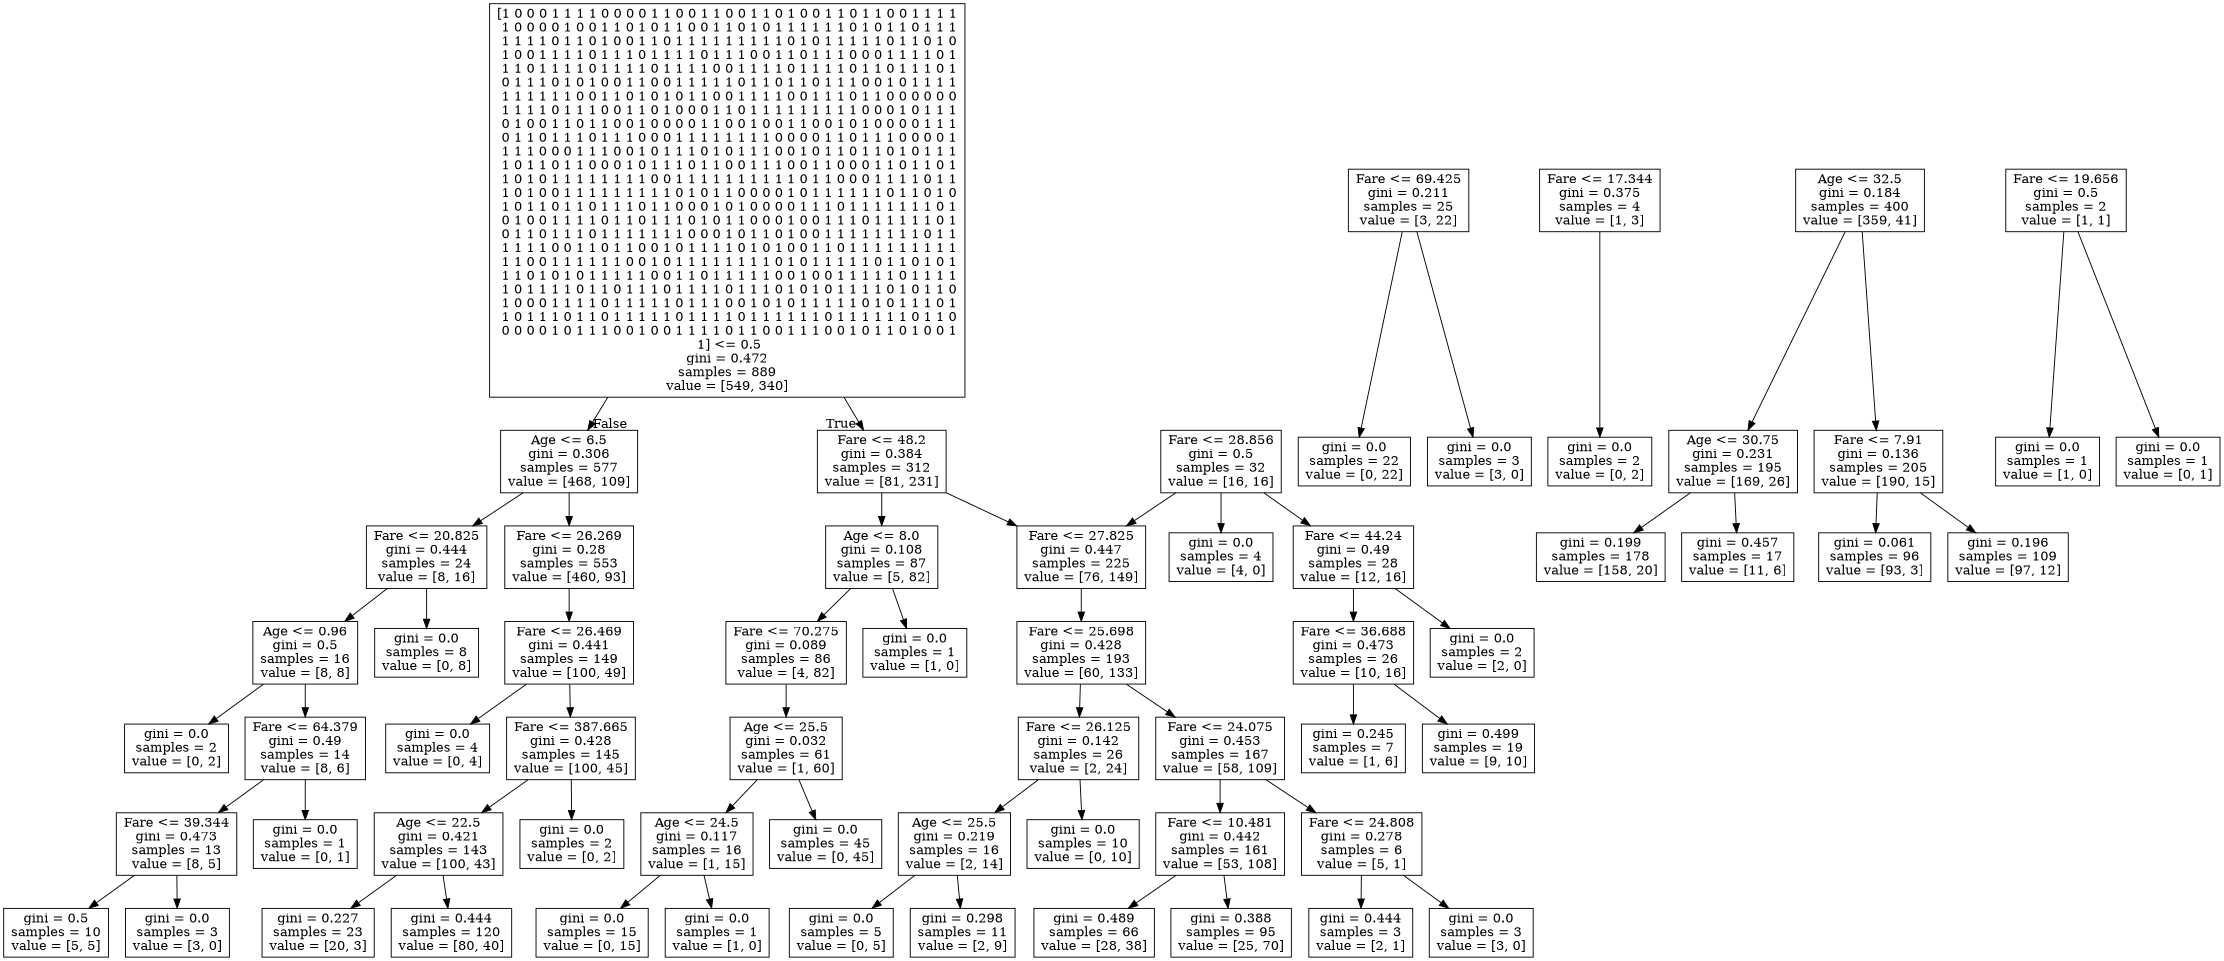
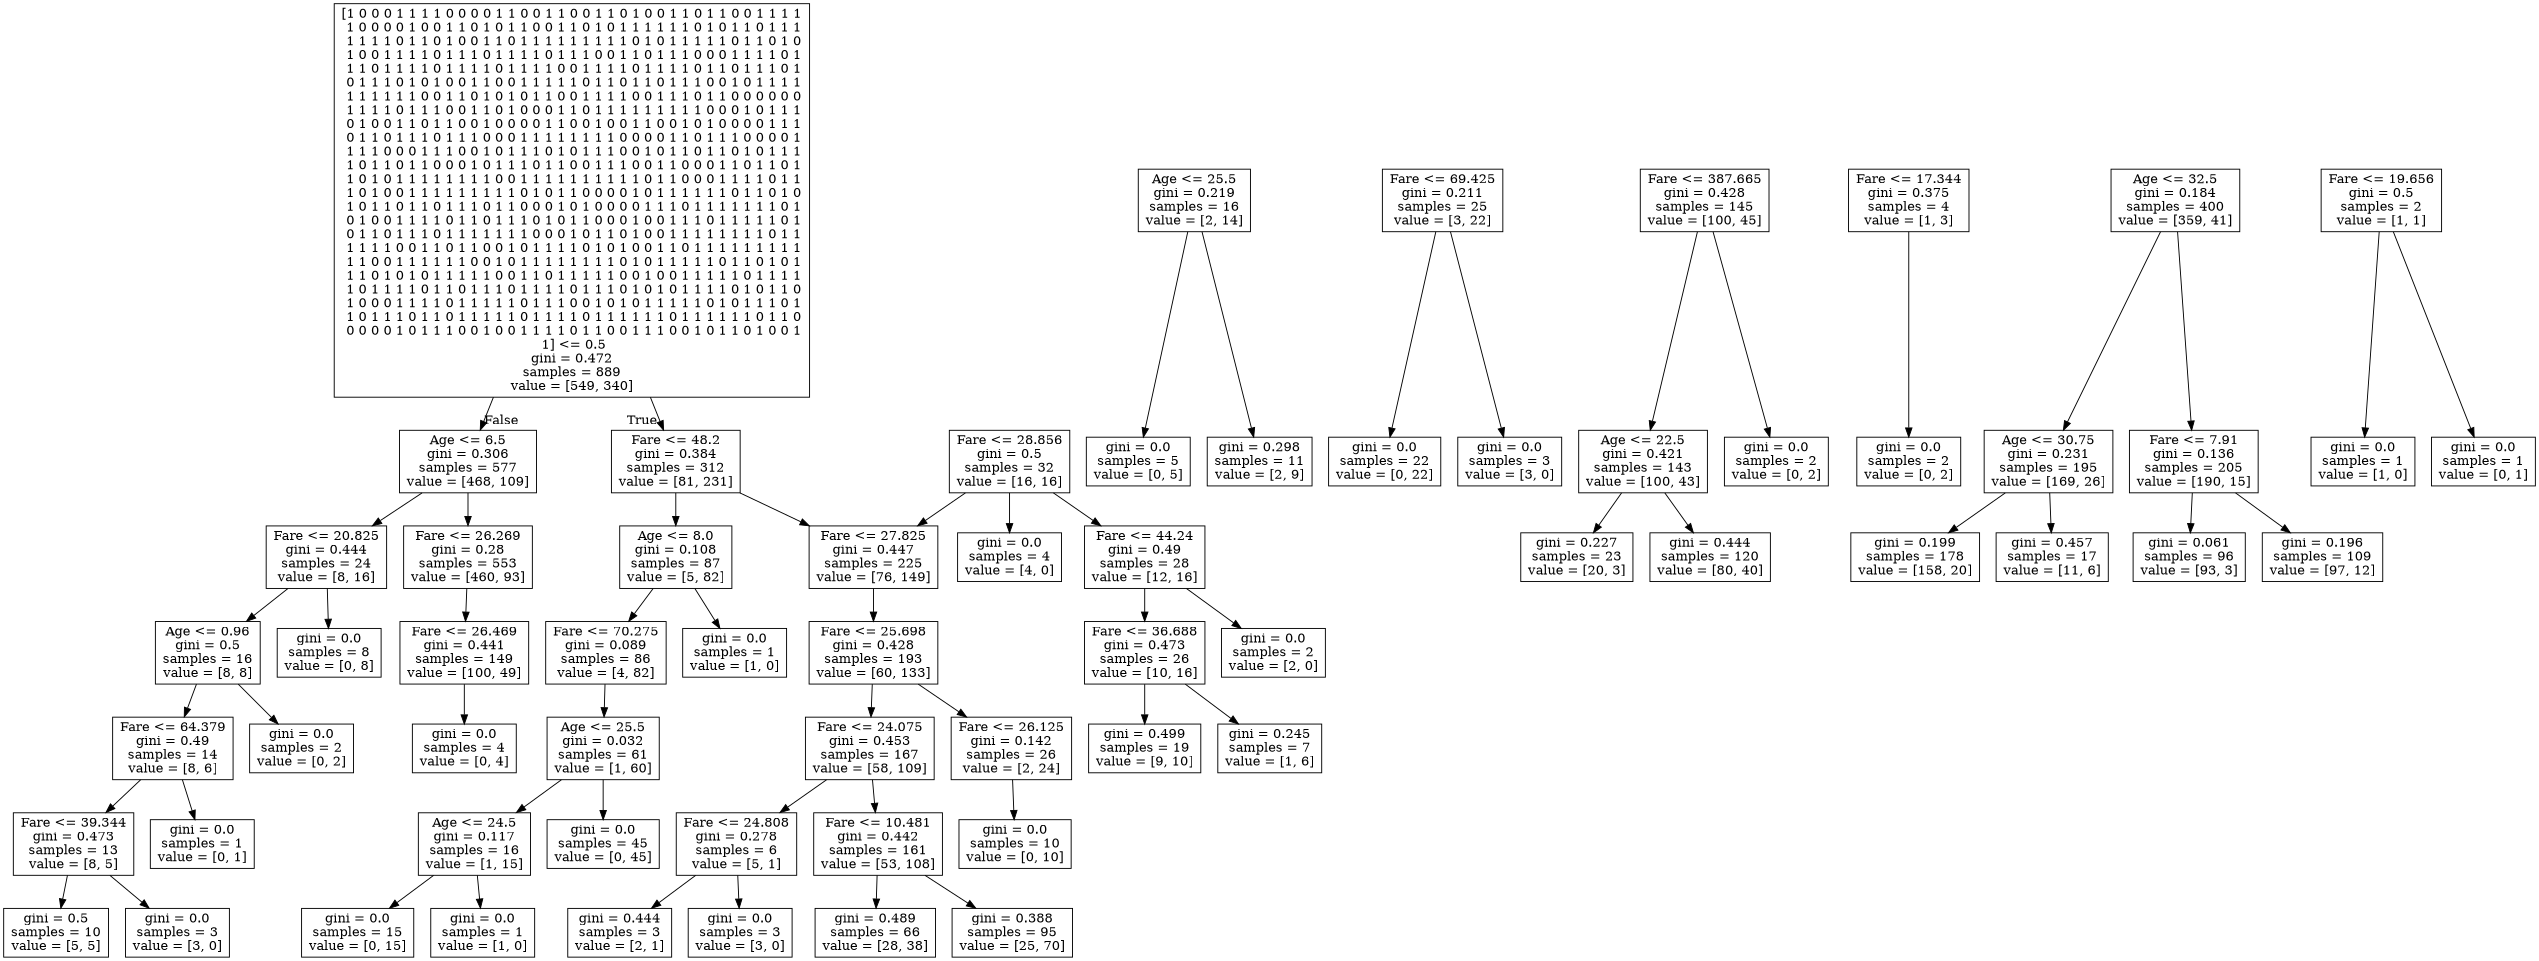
(570, 696) -> none
(1020, 793) -> none
